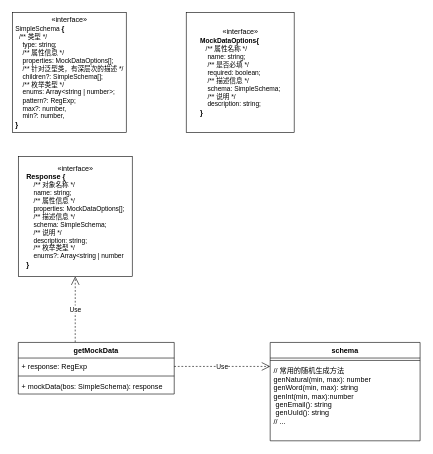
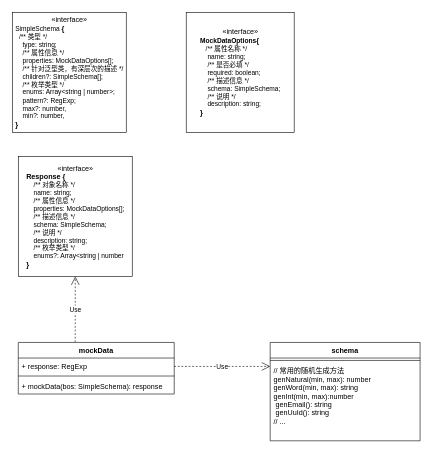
(96, 350) -> (96, 350)
